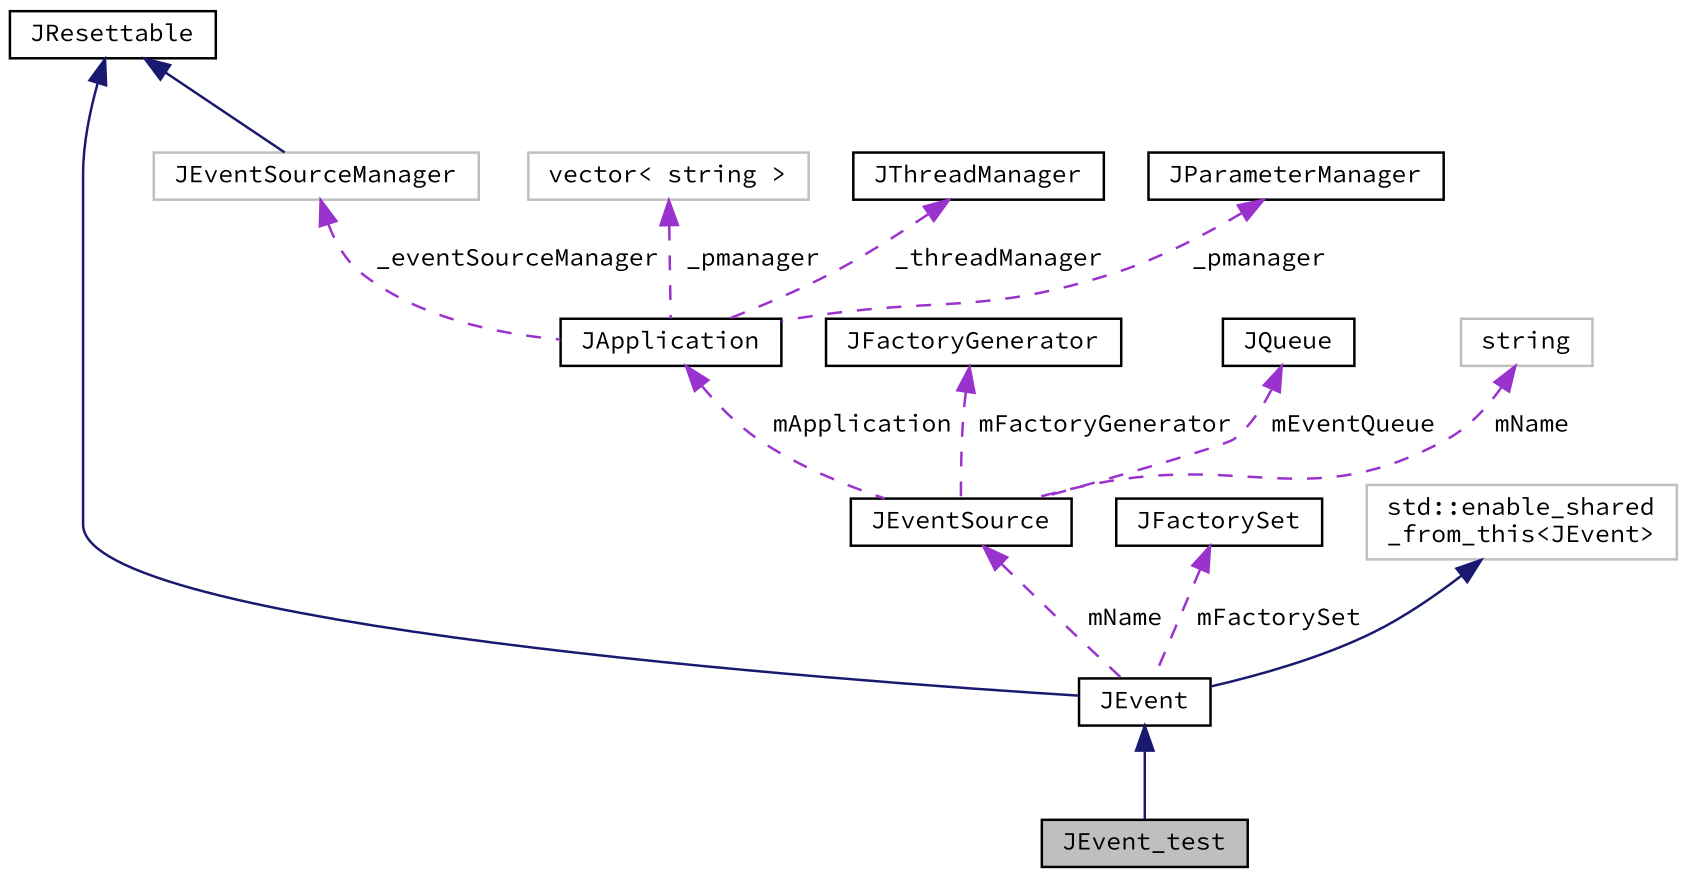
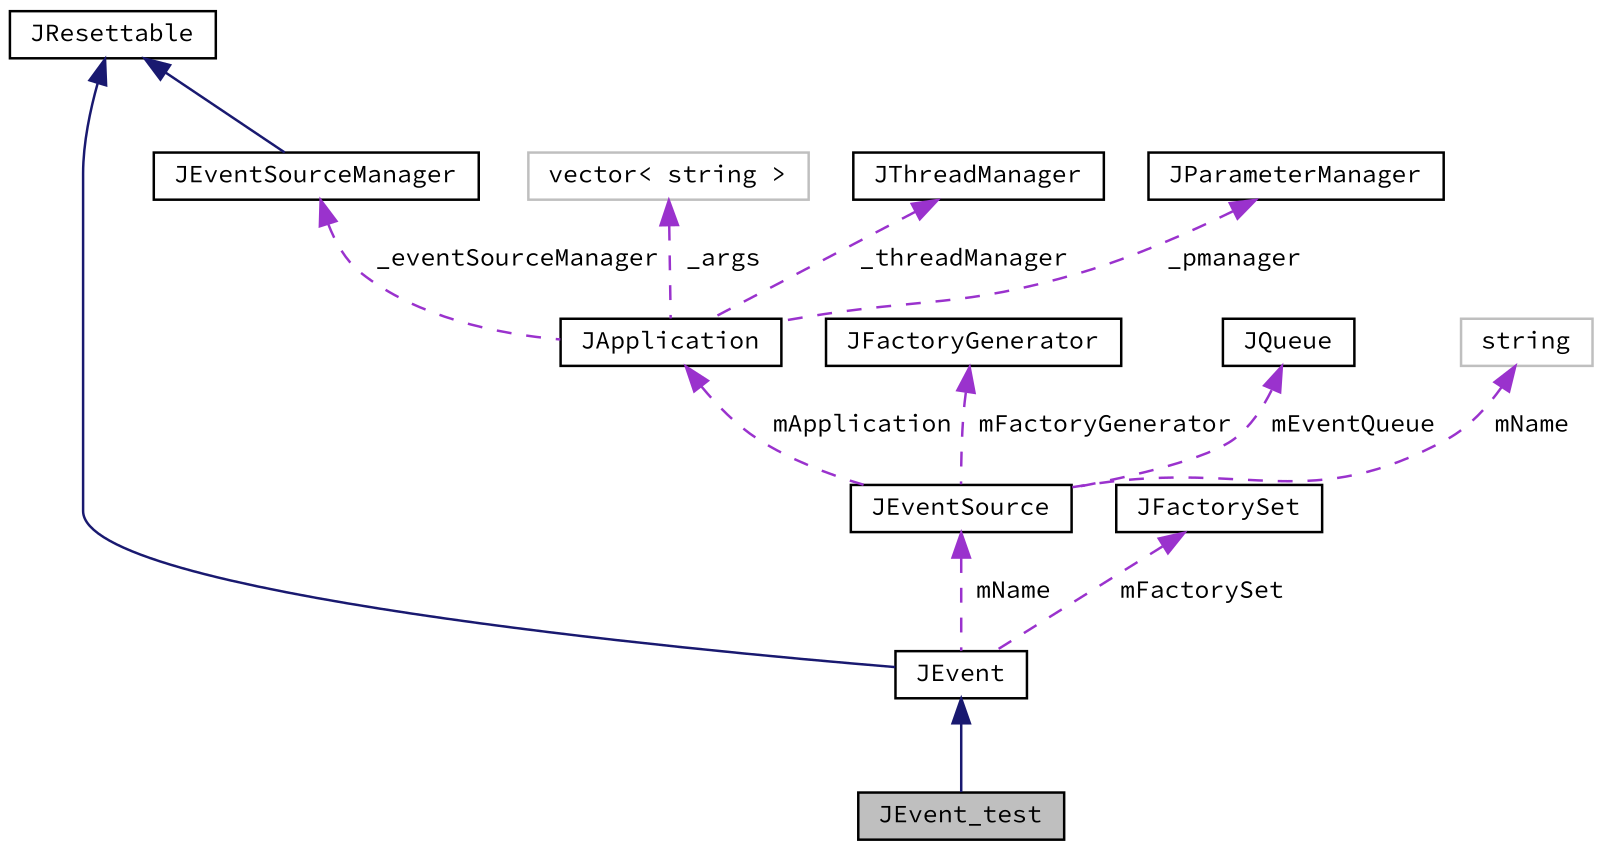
(316, 176) -> (316, 176)
(747, 259) -> (717, 259)
(1522, 522) -> none
